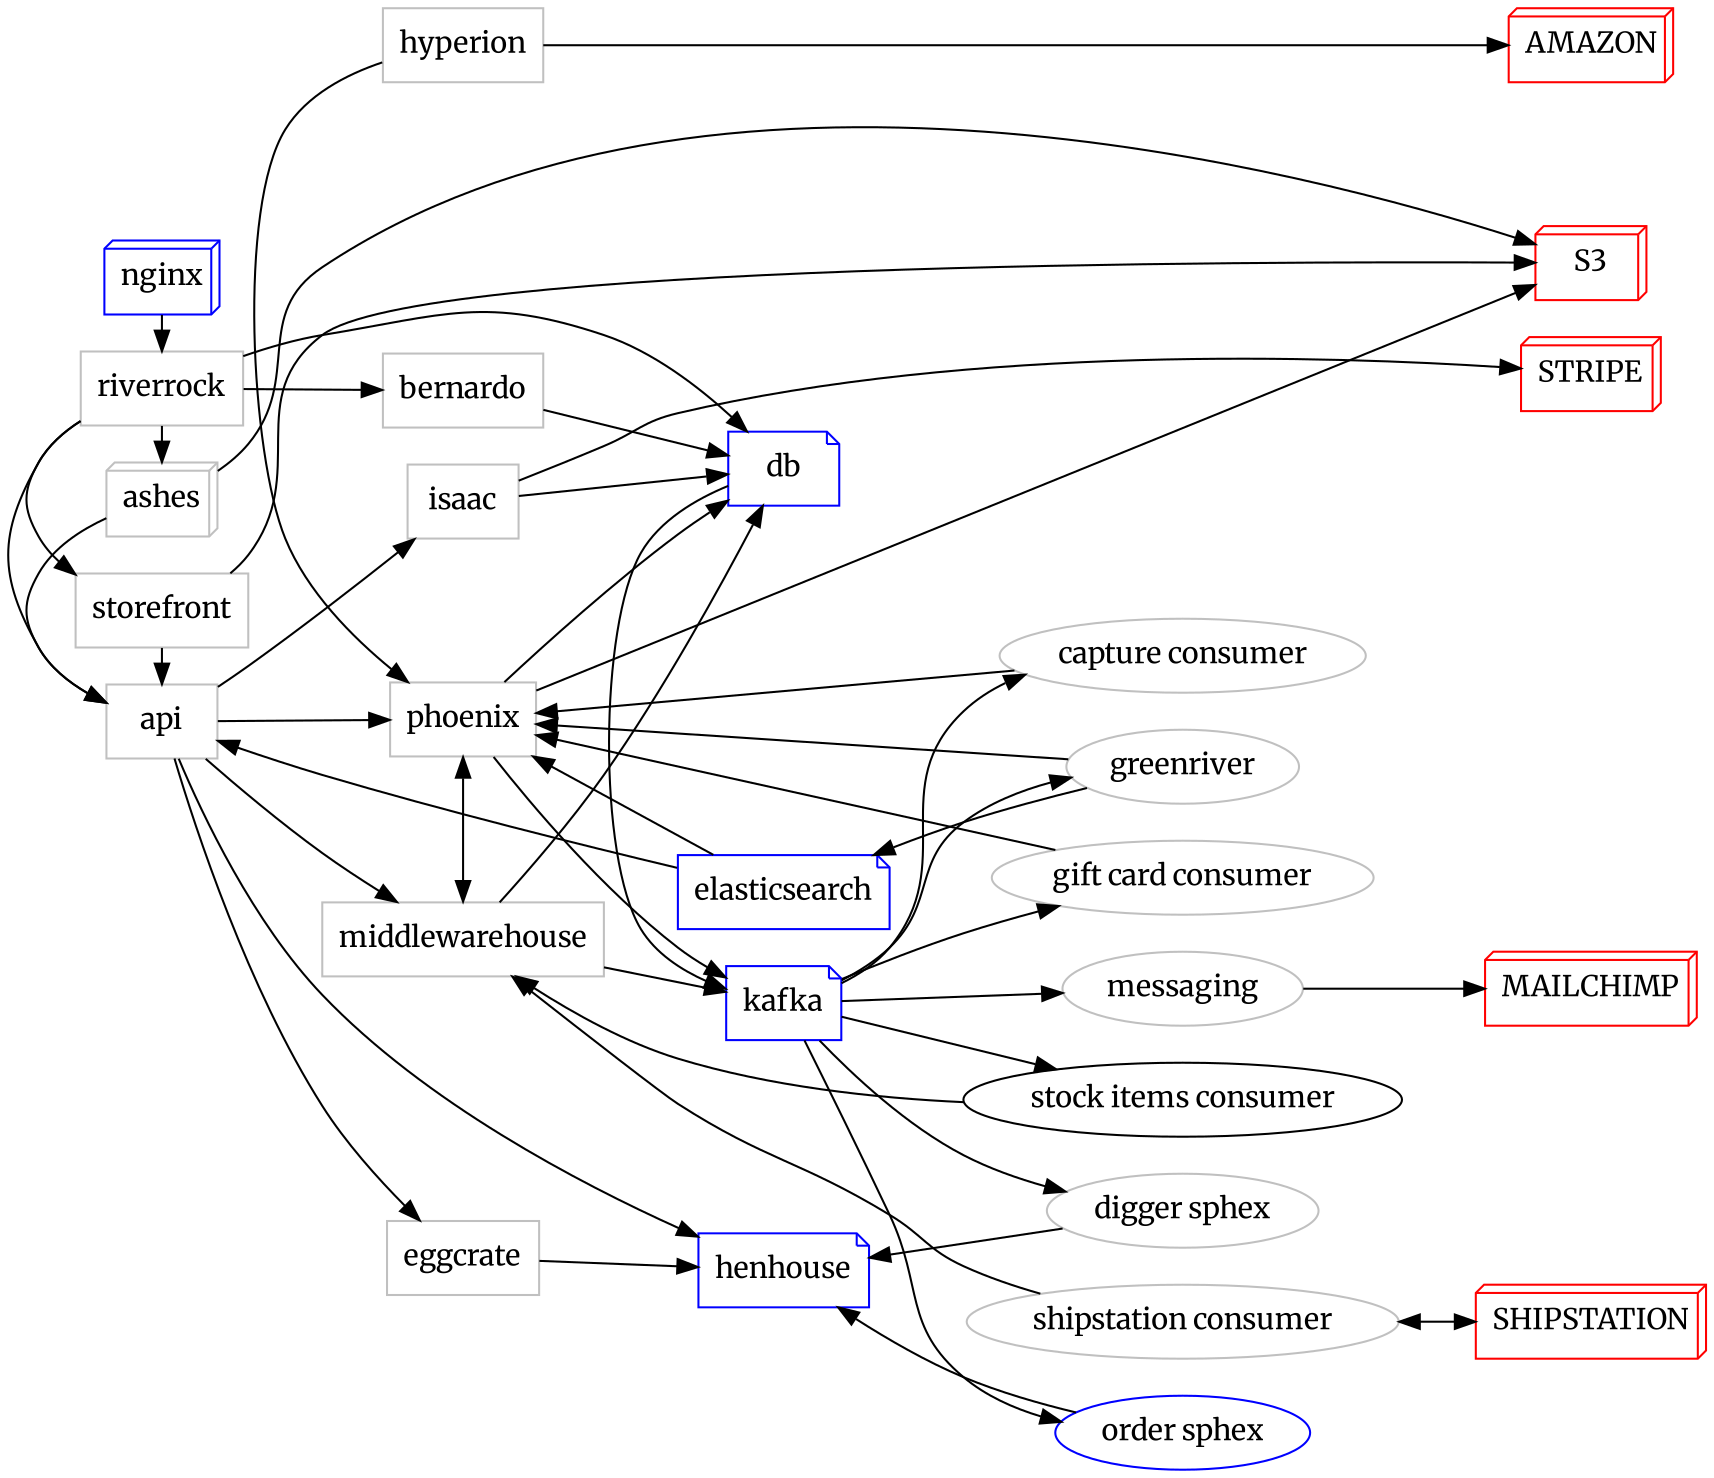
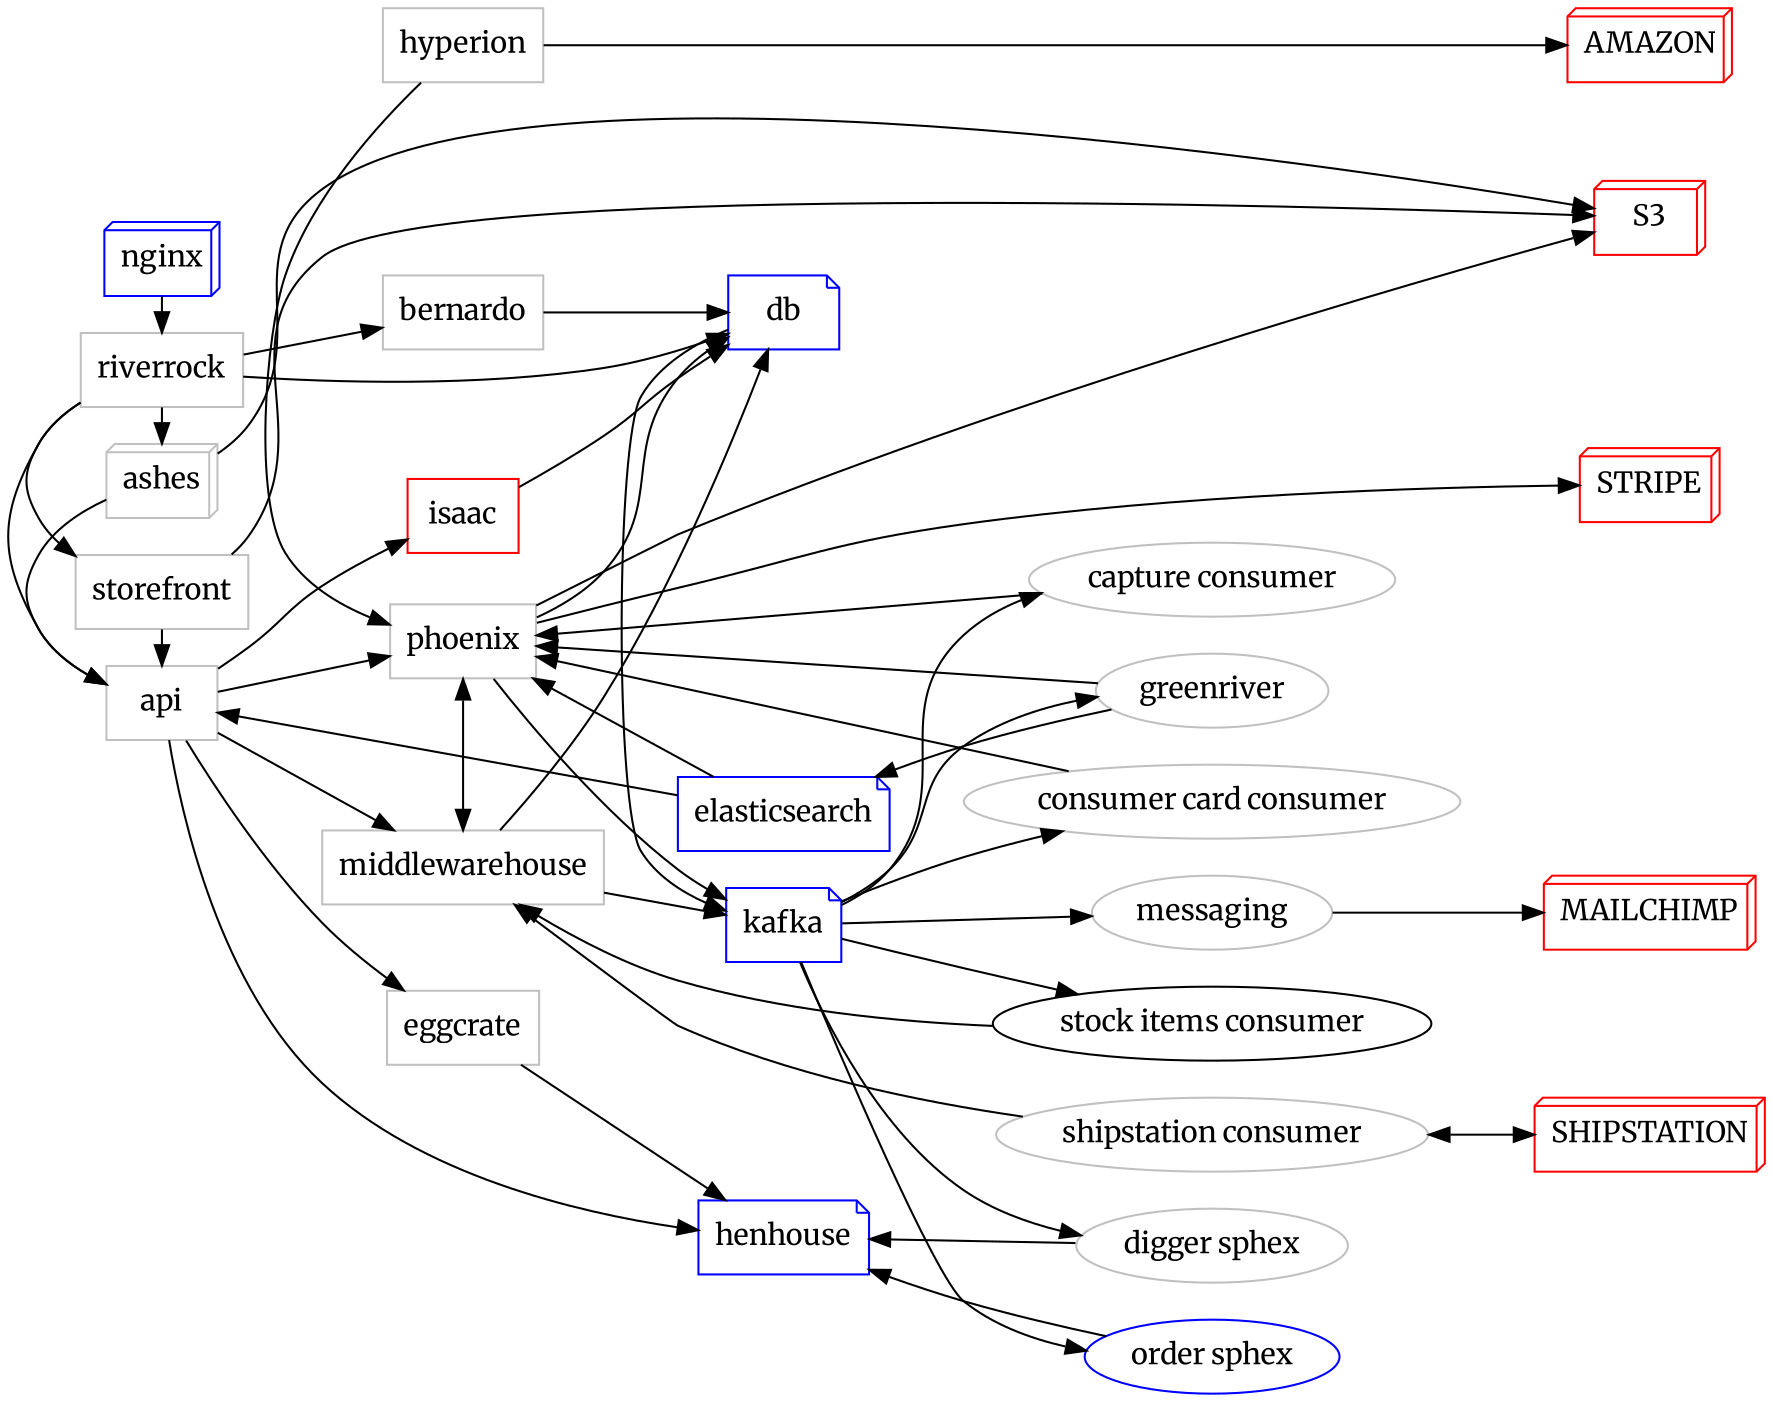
(1001, 367) -> (1042, 514)
(463, 502) -> (463, 516)
(1183, 878) -> (1212, 802)
